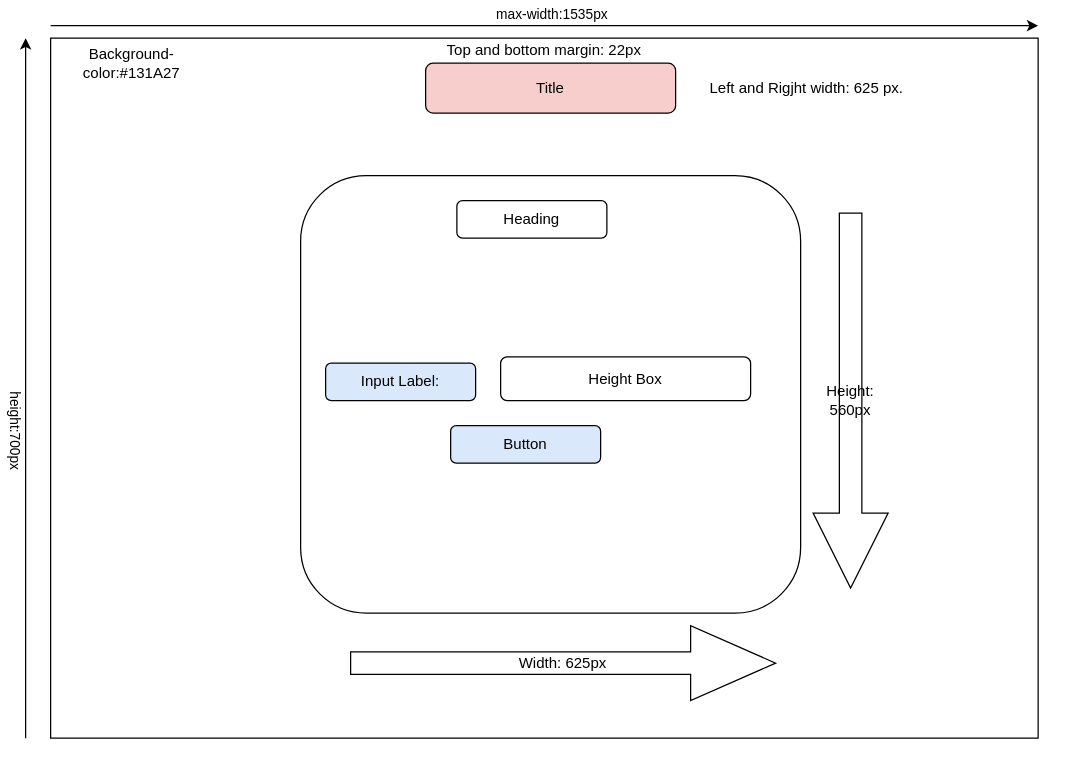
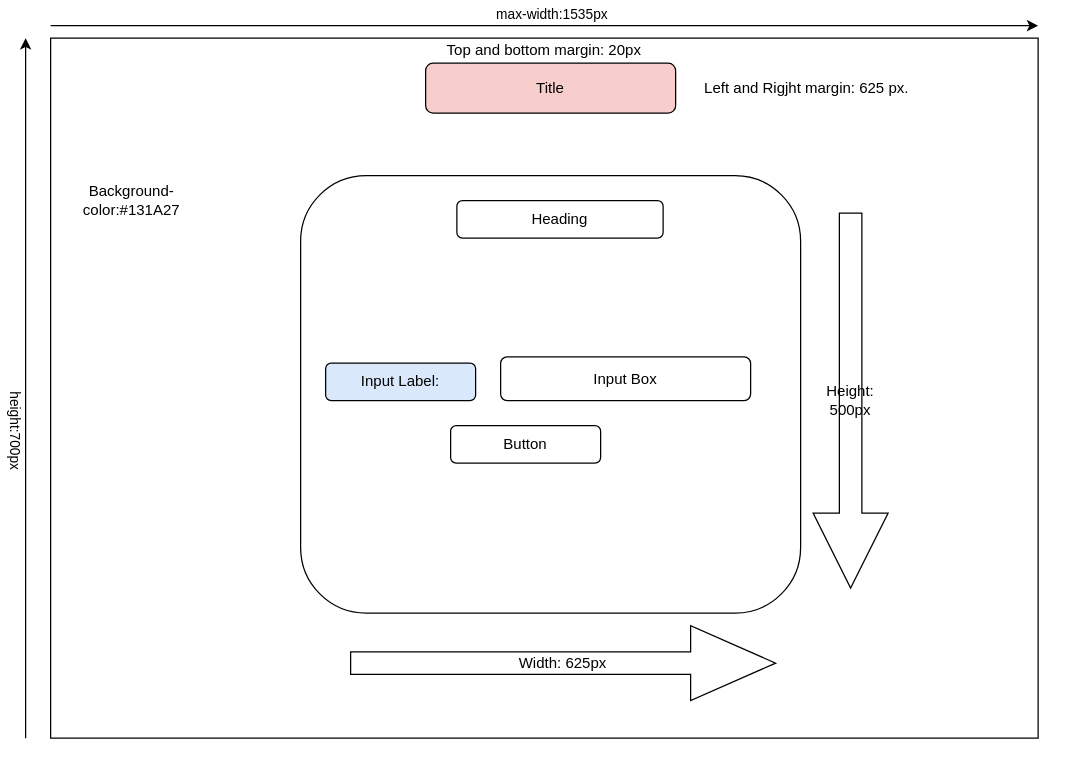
(544, 51) -> (544, 51)
(132, 63) -> (132, 201)
(807, 88) -> (807, 88)
(532, 219) -> (560, 219)
(626, 379) -> (626, 379)
(851, 401) -> (851, 401)
(526, 444) -> (526, 444)
